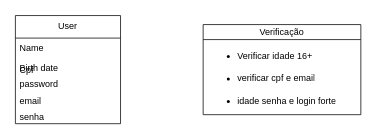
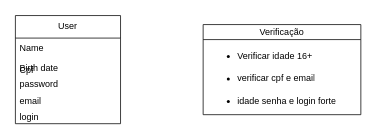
(32, 117) -> (30, 117)
